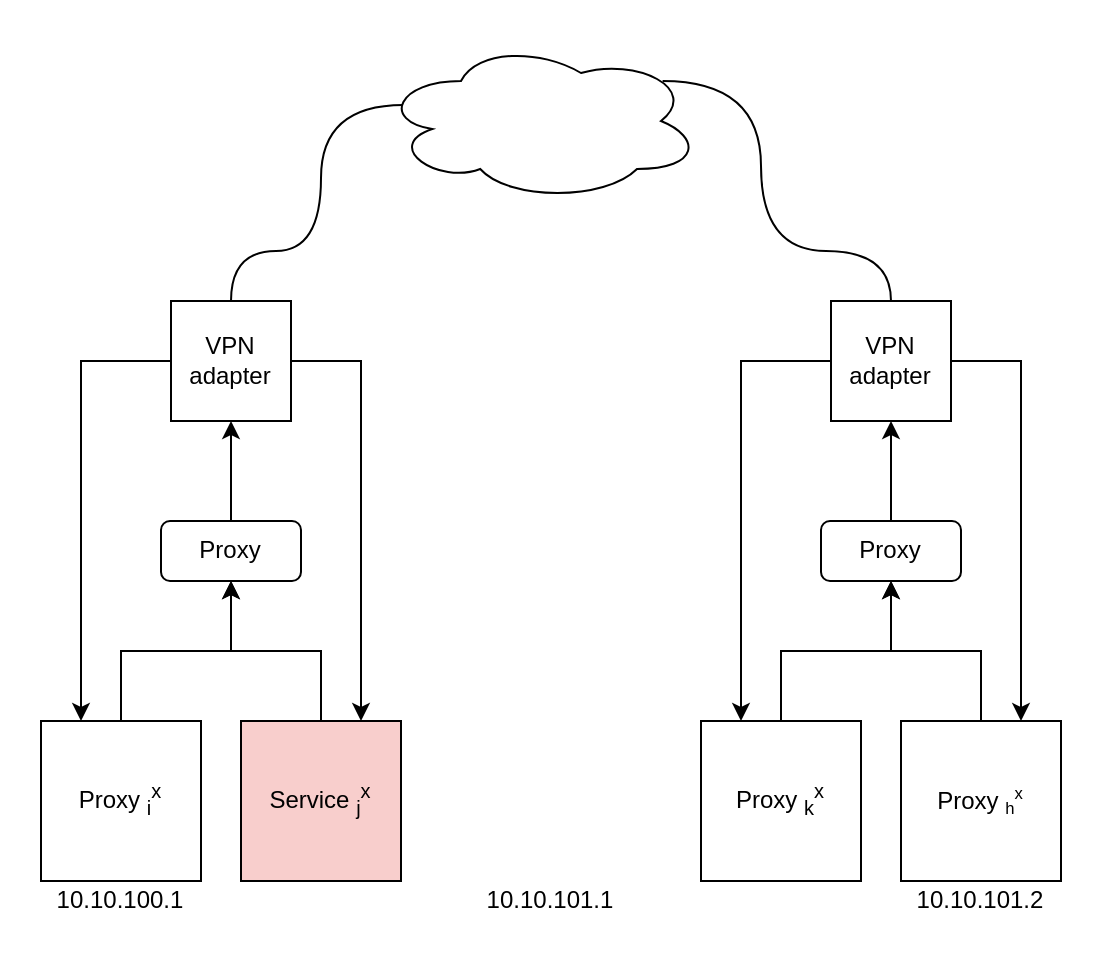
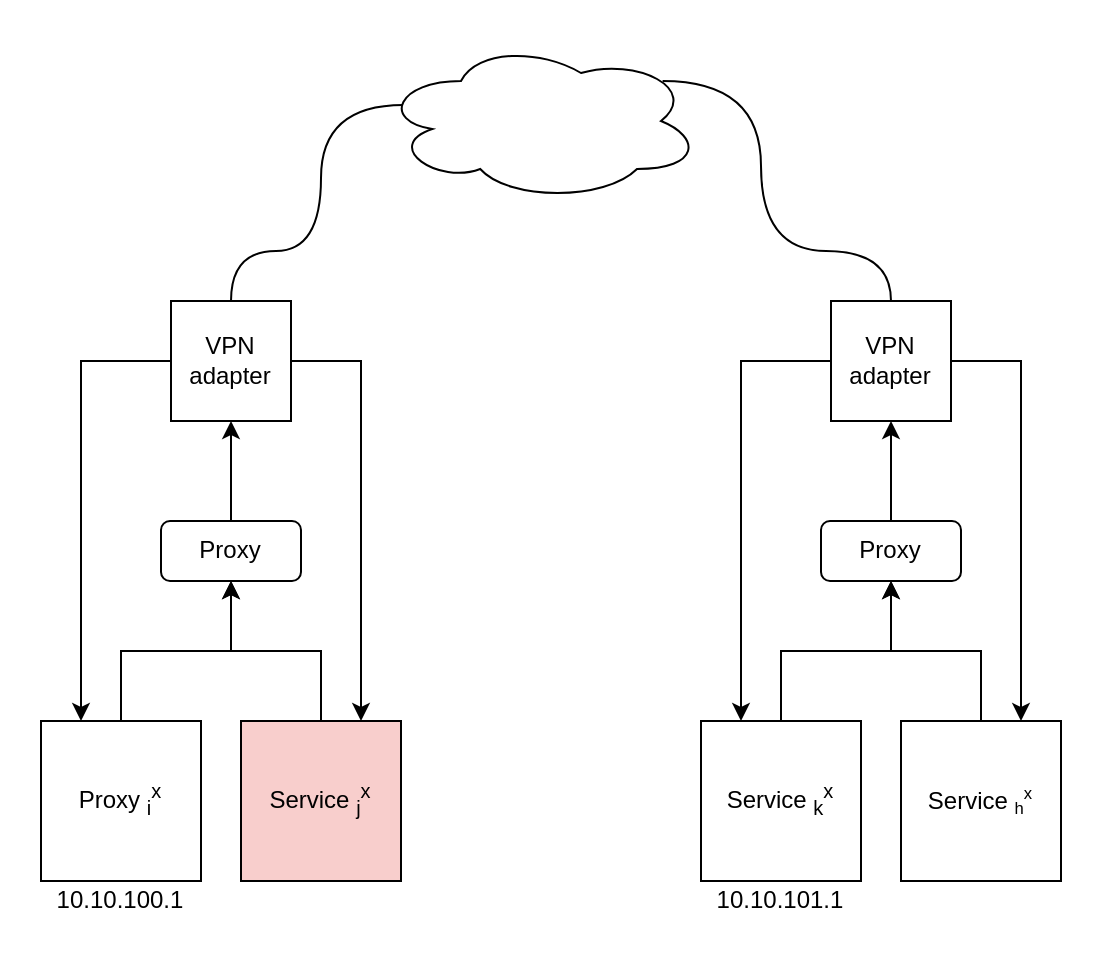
(781, 801) -> (781, 801)
(981, 801) -> (981, 801)
(551, 901) -> (781, 901)
(981, 901) -> none
